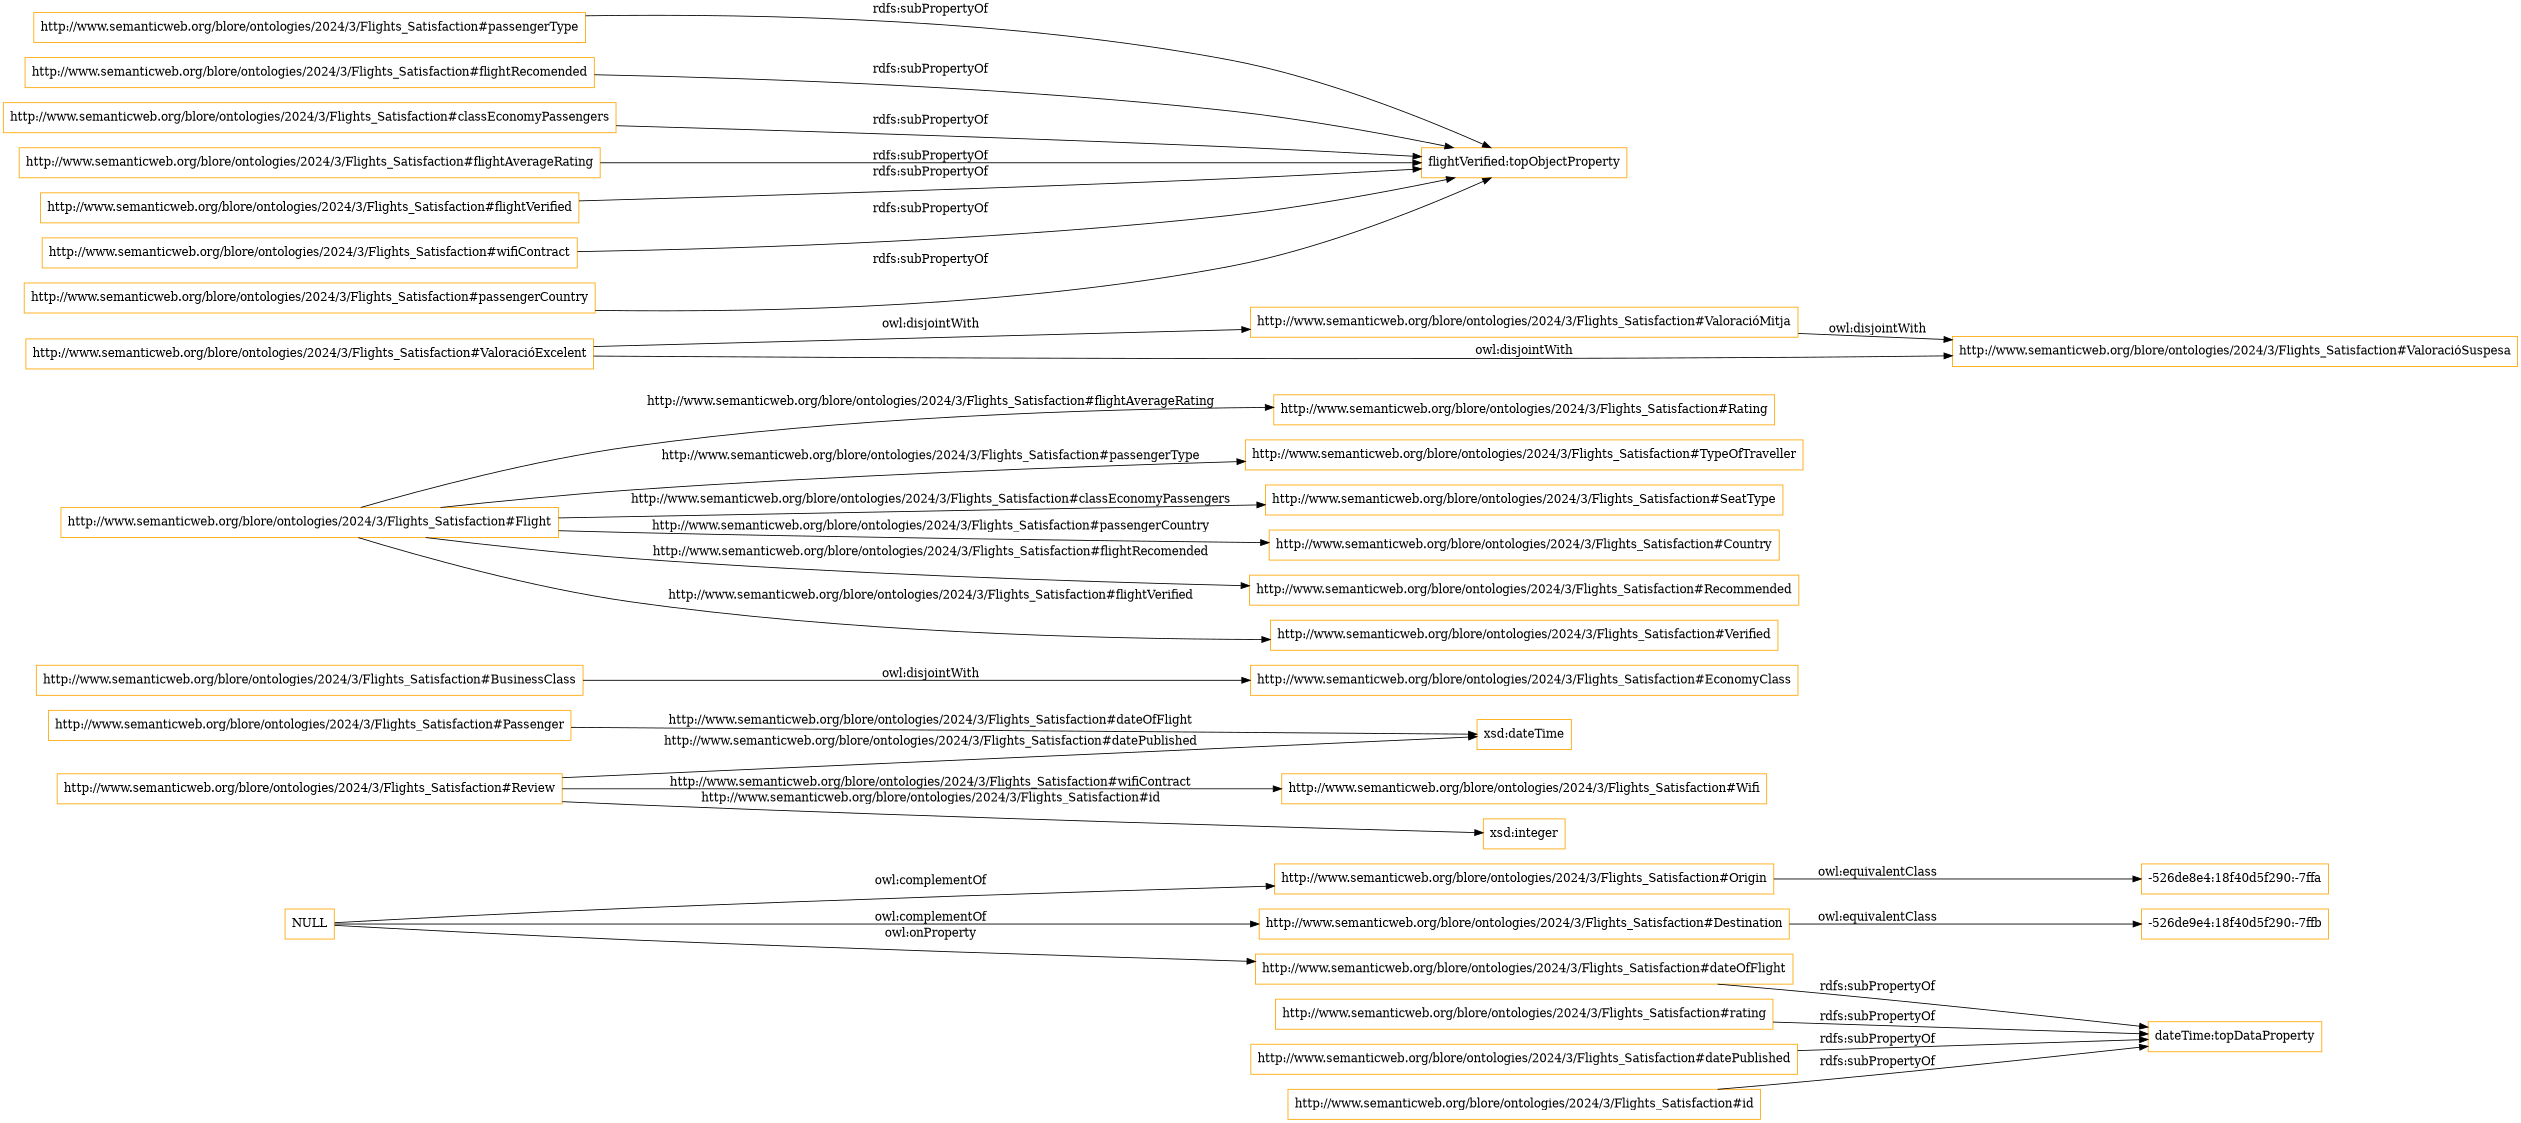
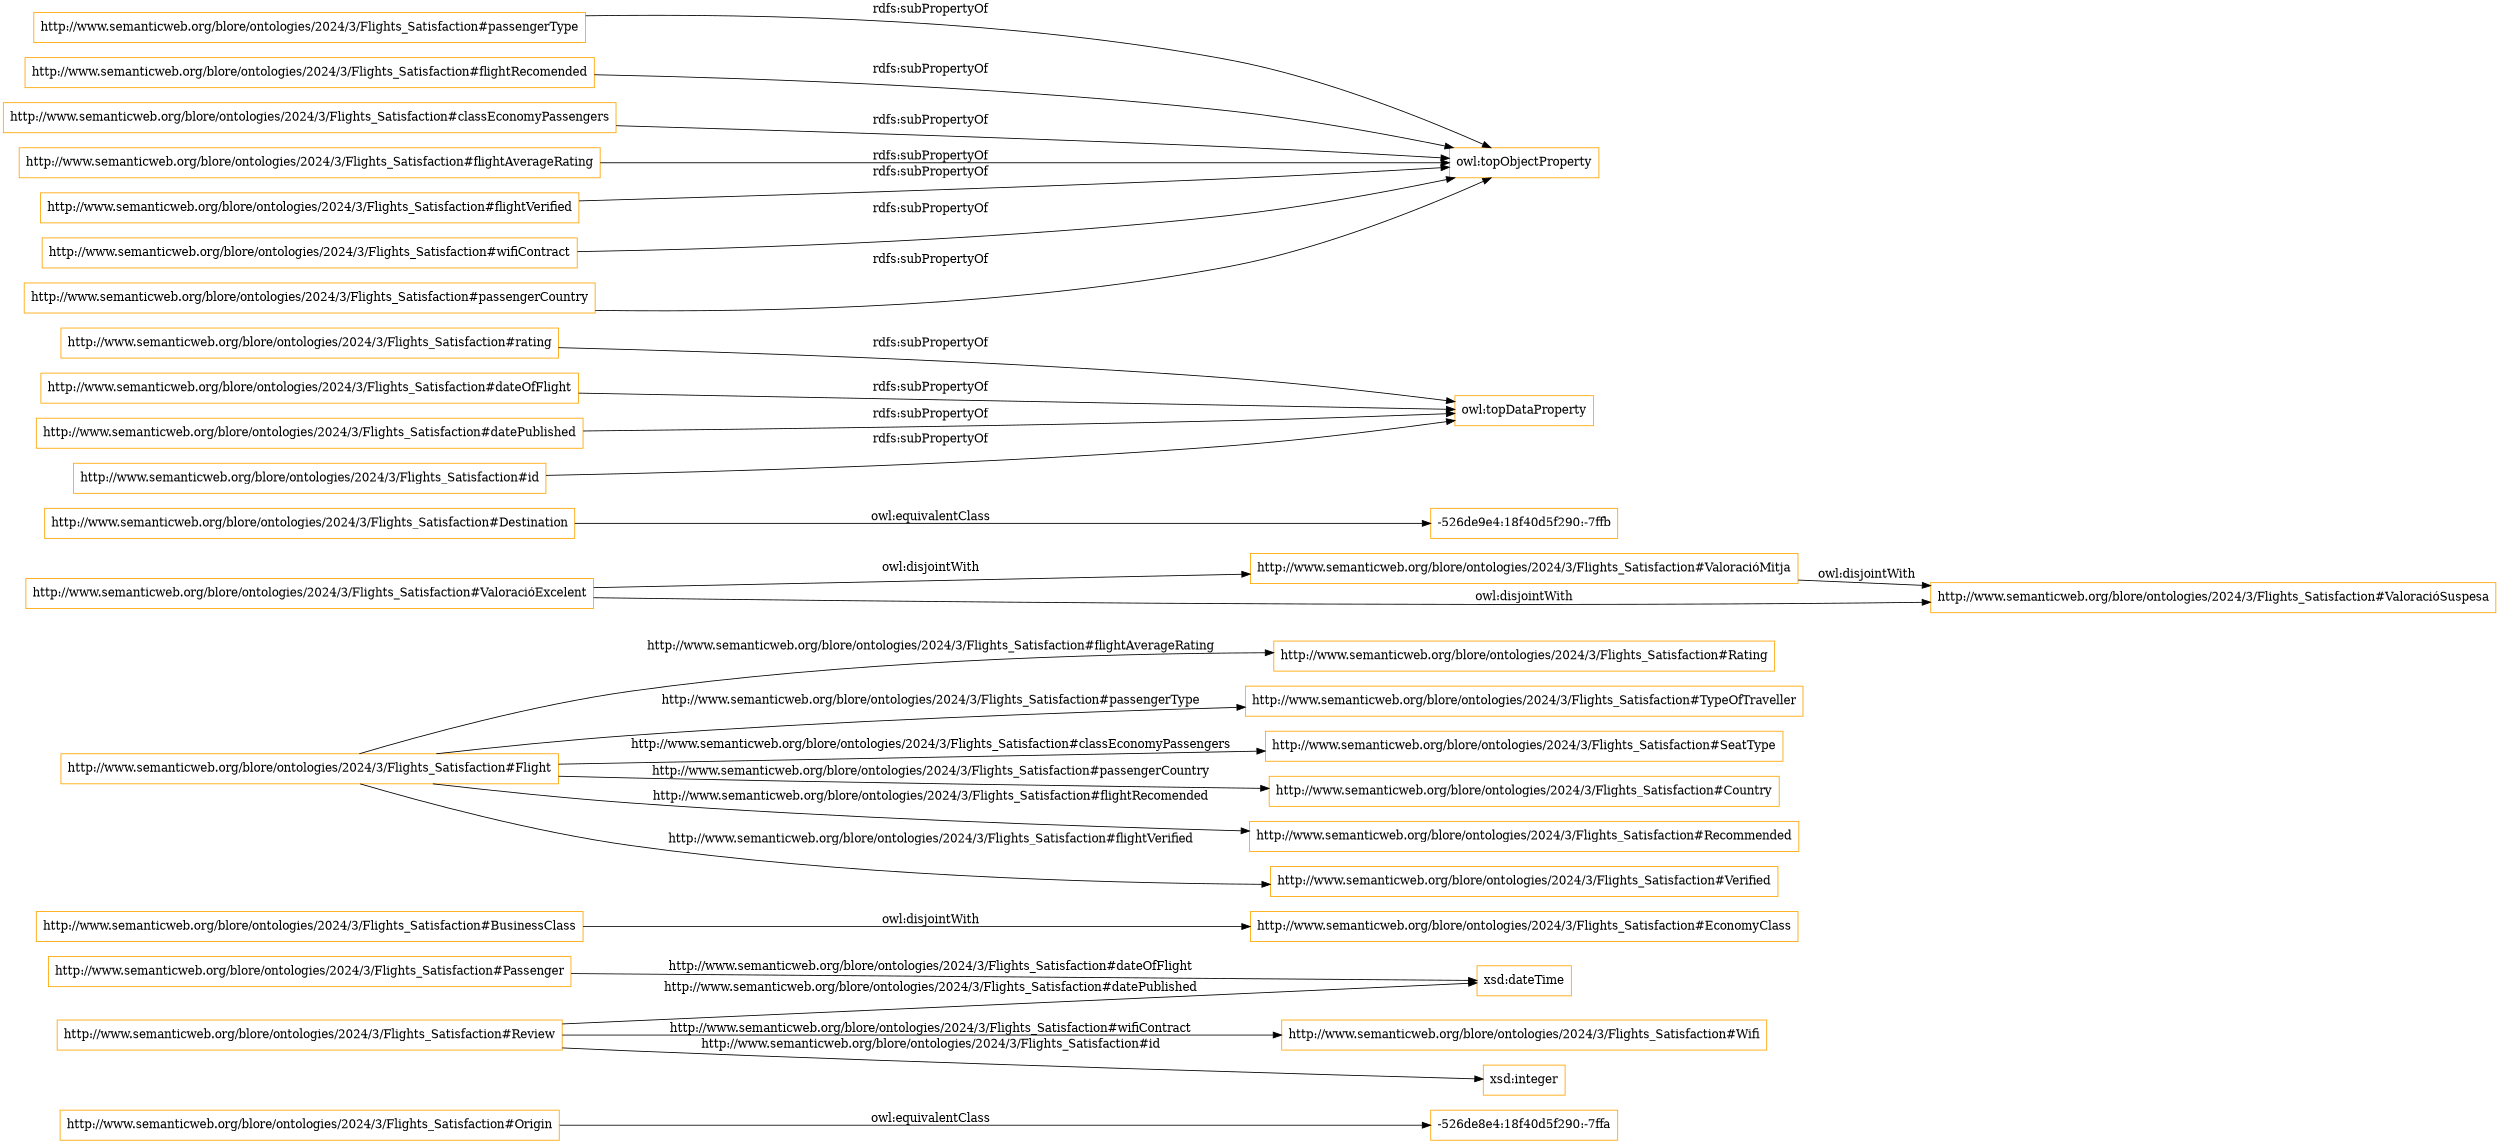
(1524, 163) -> (1524, 163)
(310, 924) -> none
(2235, 1037) -> (1524, 411)
